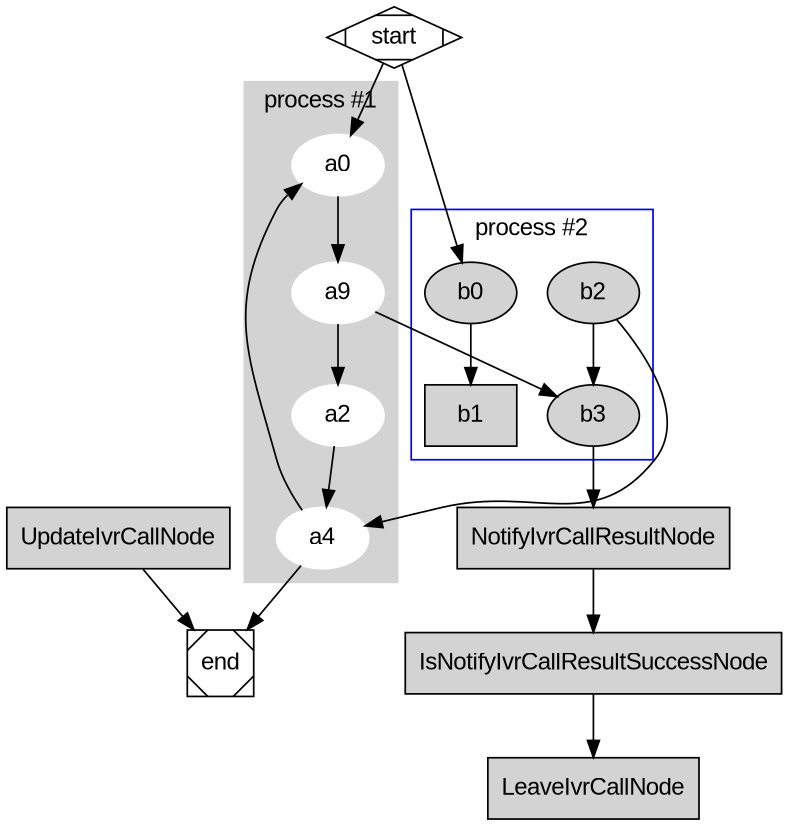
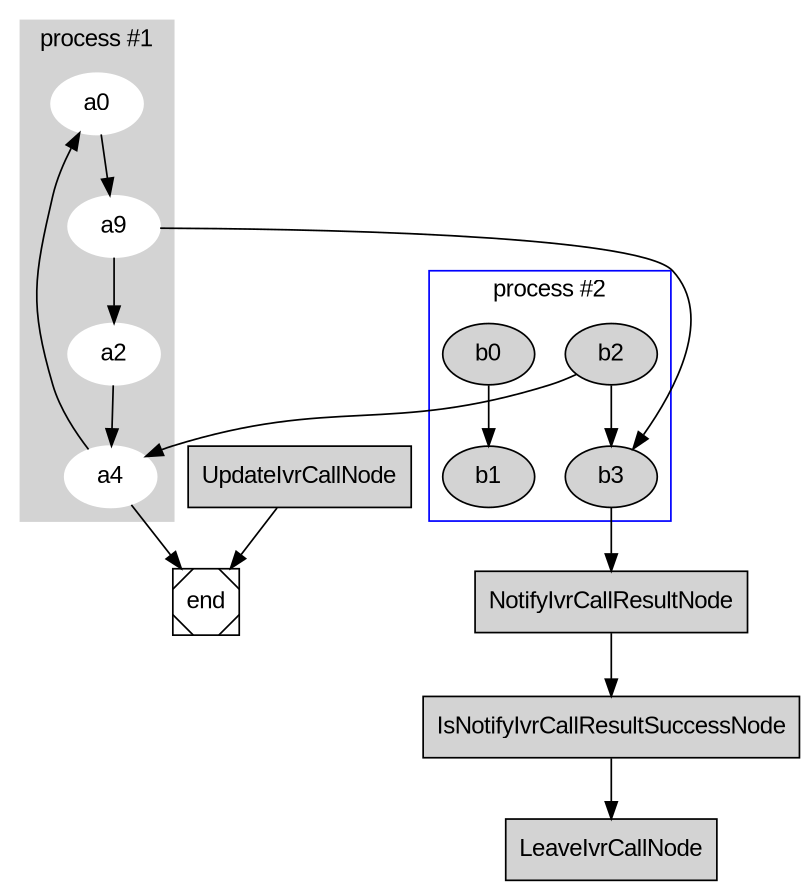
(394, 37) -> none
(471, 415) -> (489, 477)
